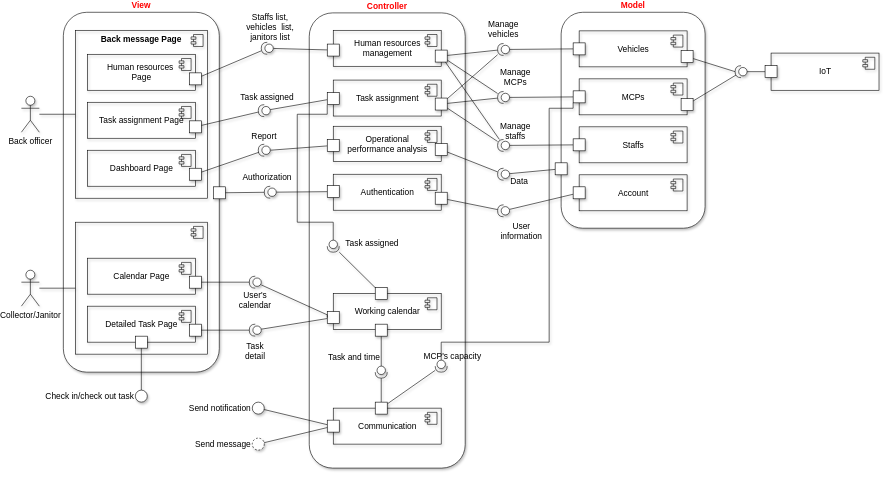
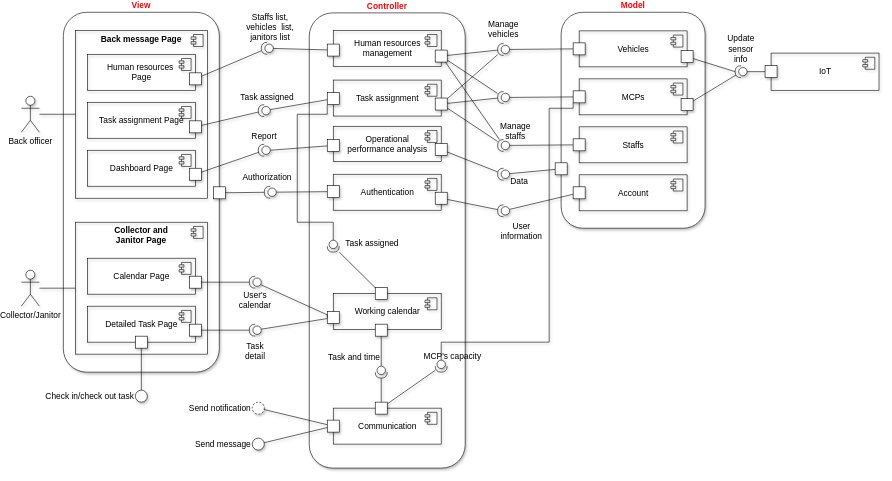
none -> (741, 49)
(516, 77) -> none
none -> (141, 236)
(258, 408) -> (258, 408)
(258, 444) -> (258, 444)
